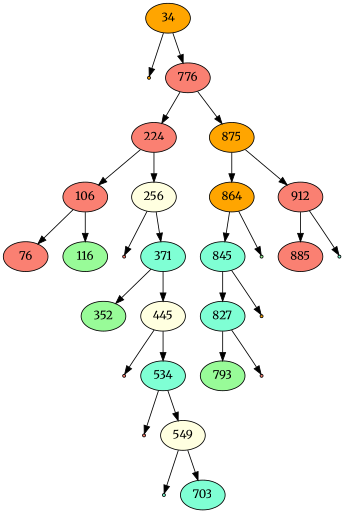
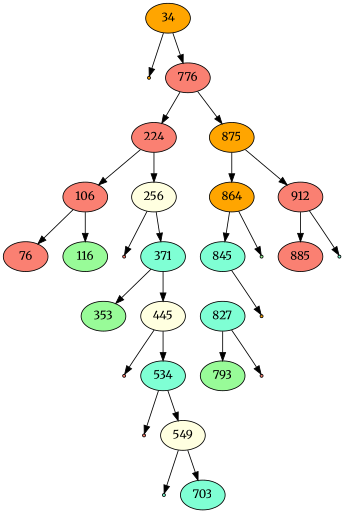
(223, 282) -> none
(103, 316) -> (103, 316)
